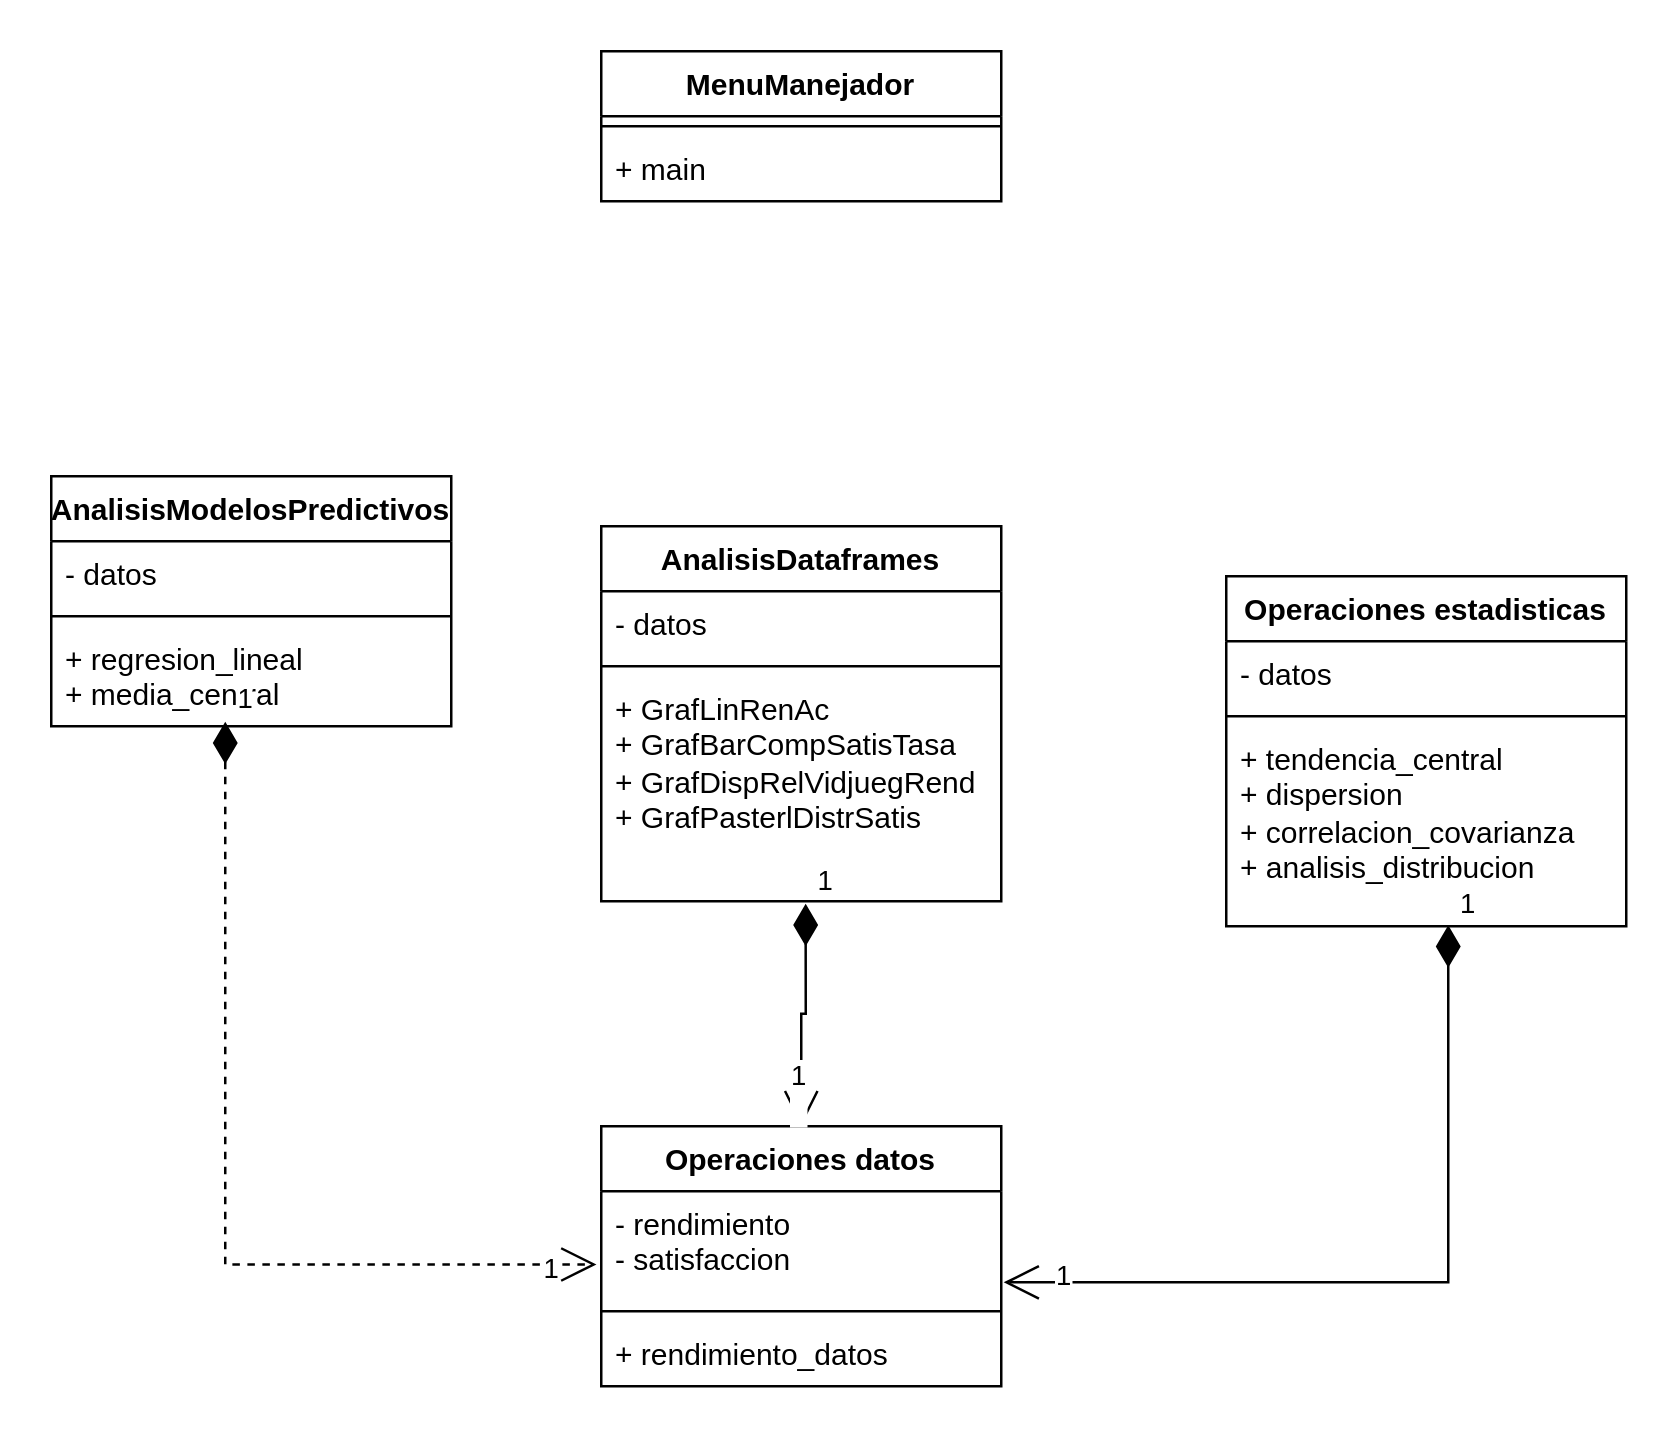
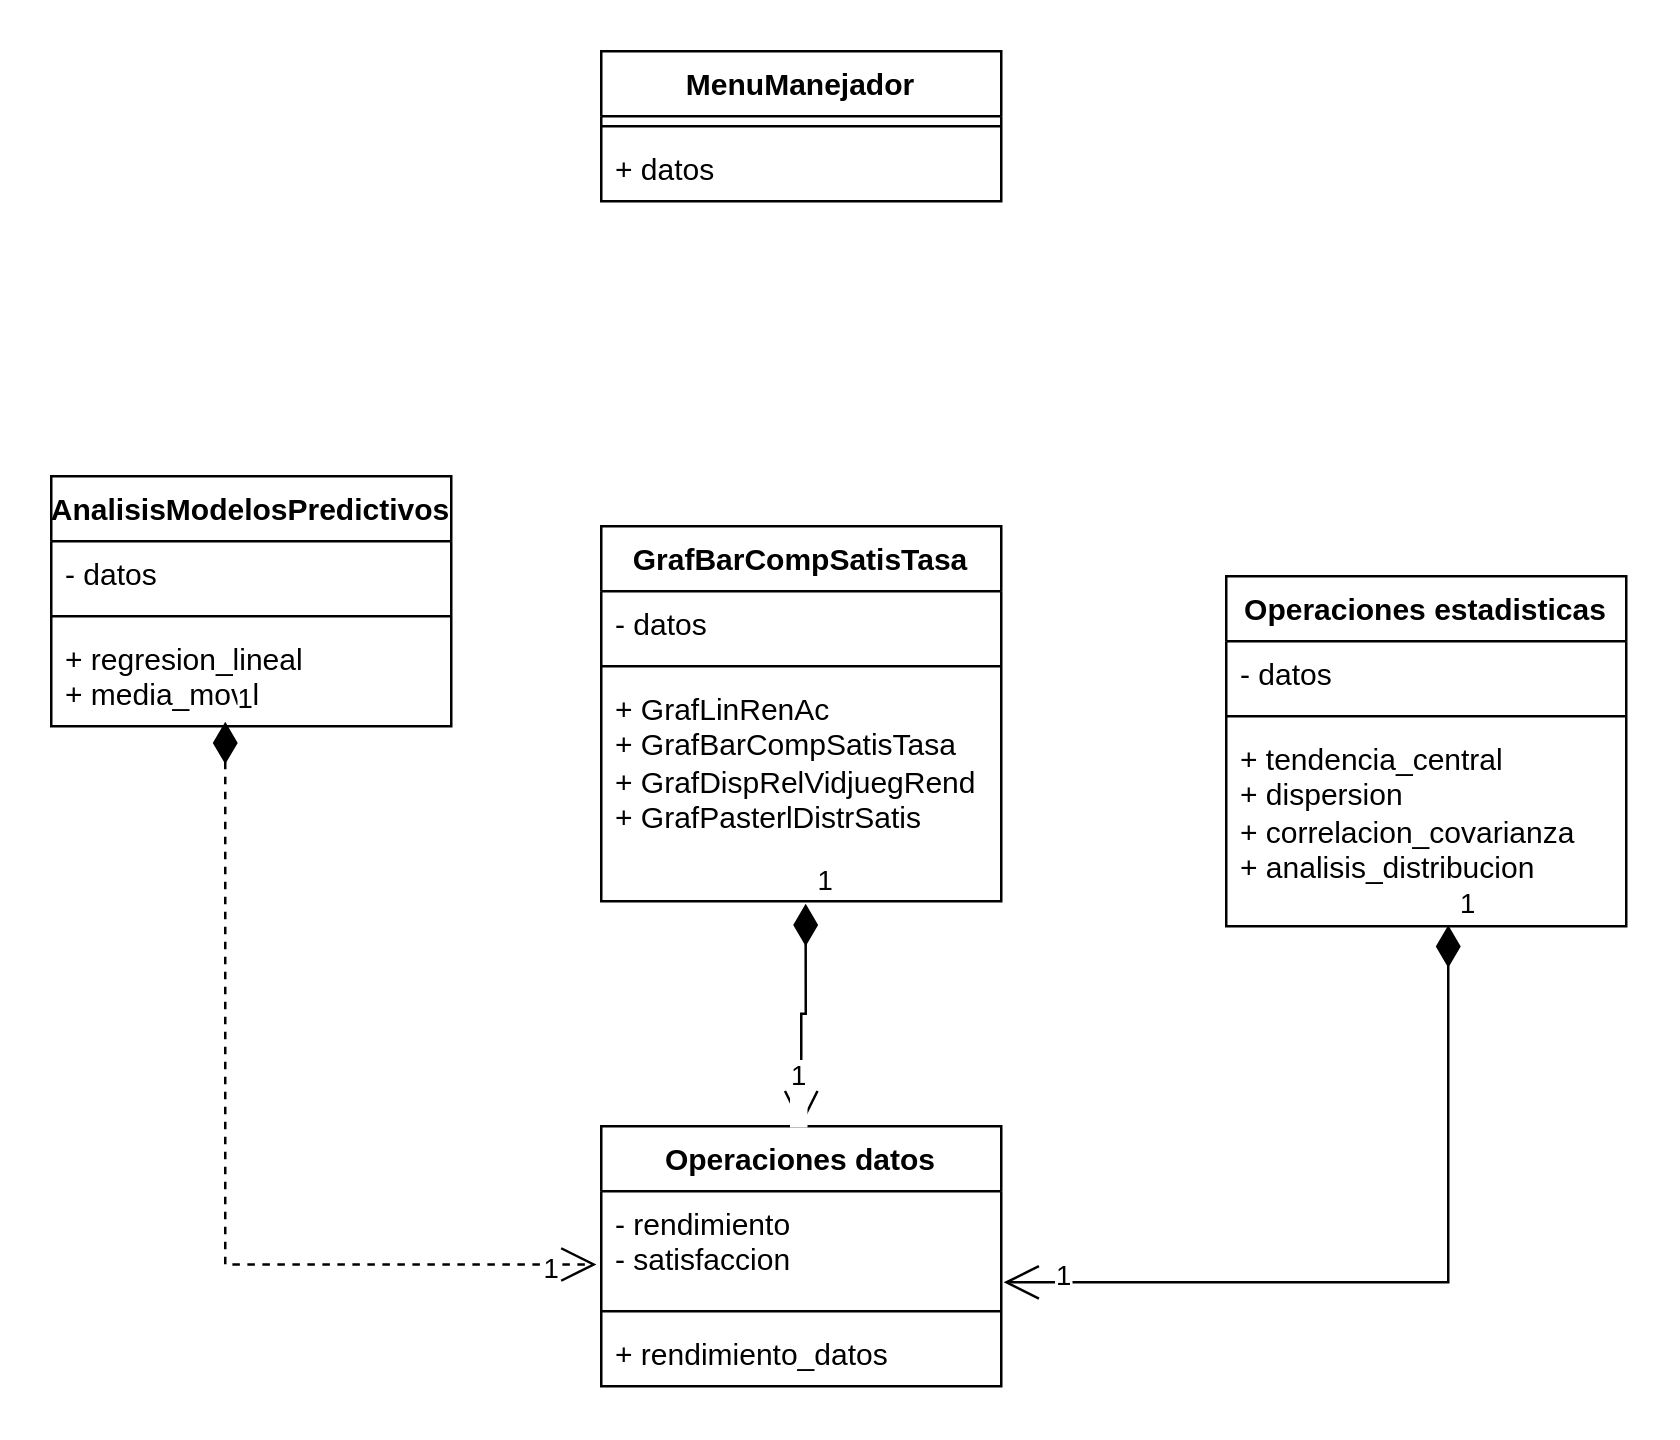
(659, 172) -> (671, 172)
(801, 562) -> (801, 562)
(198, 680) -> (198, 680)
